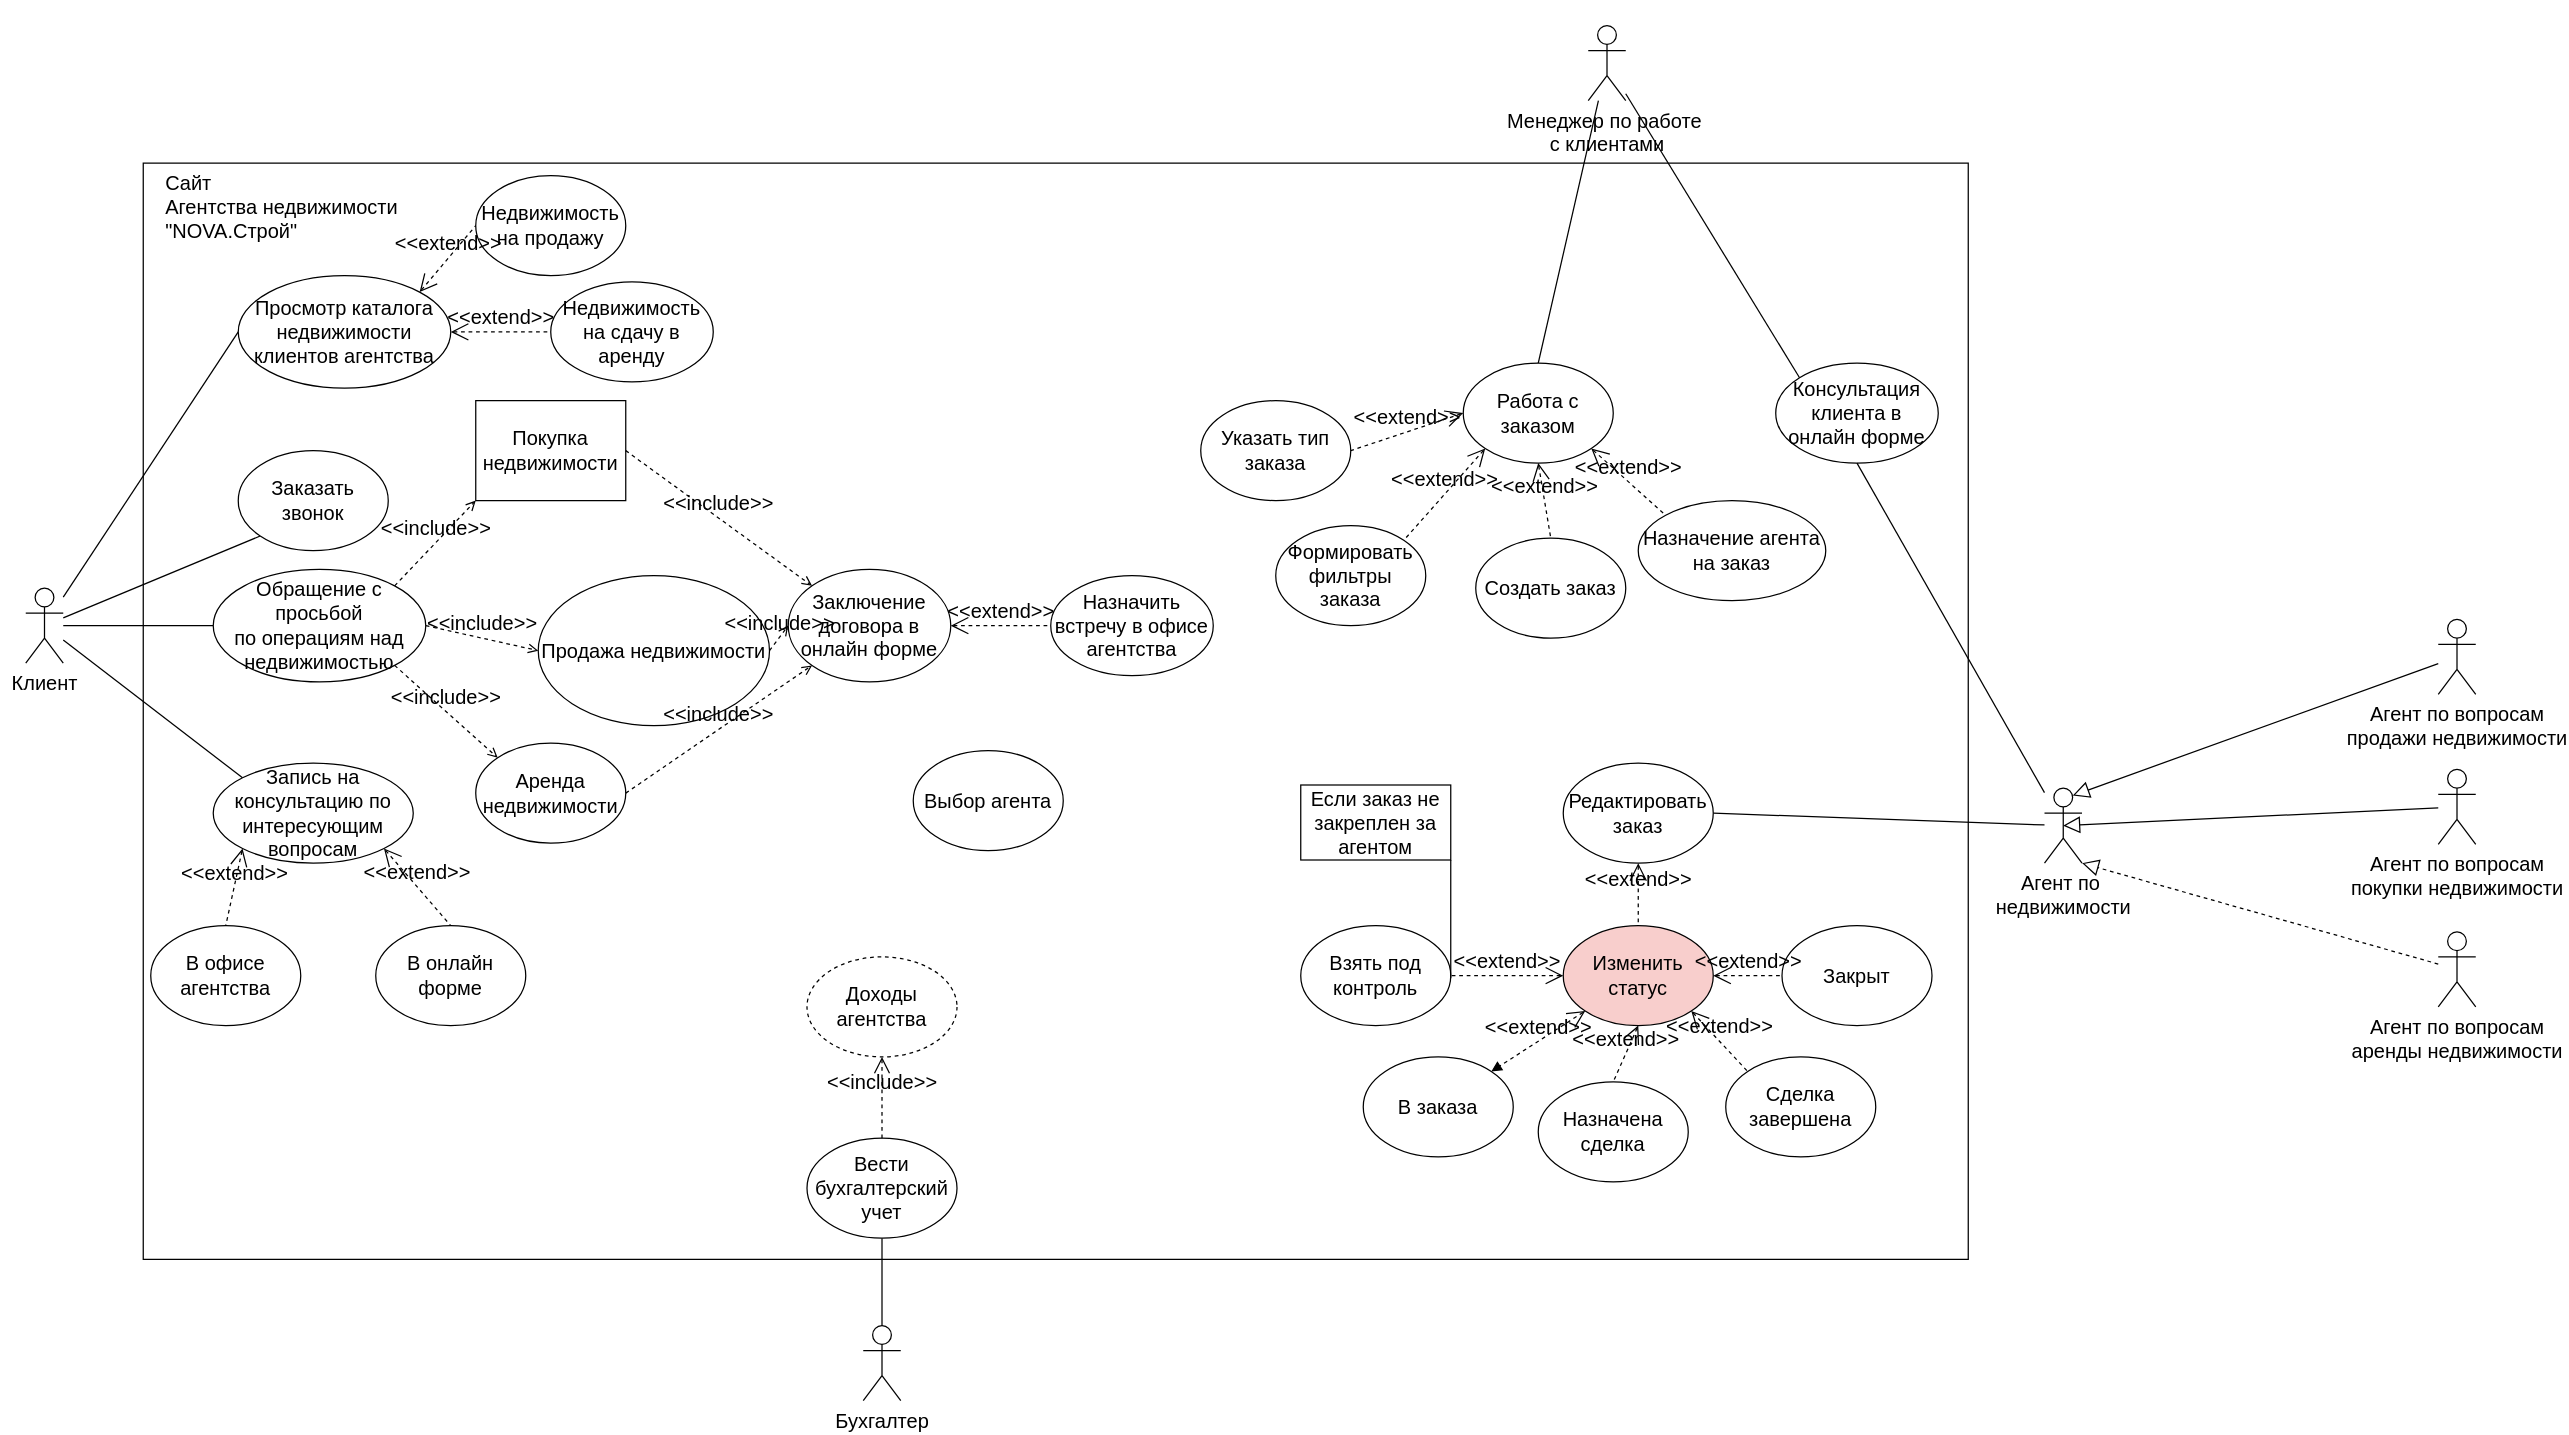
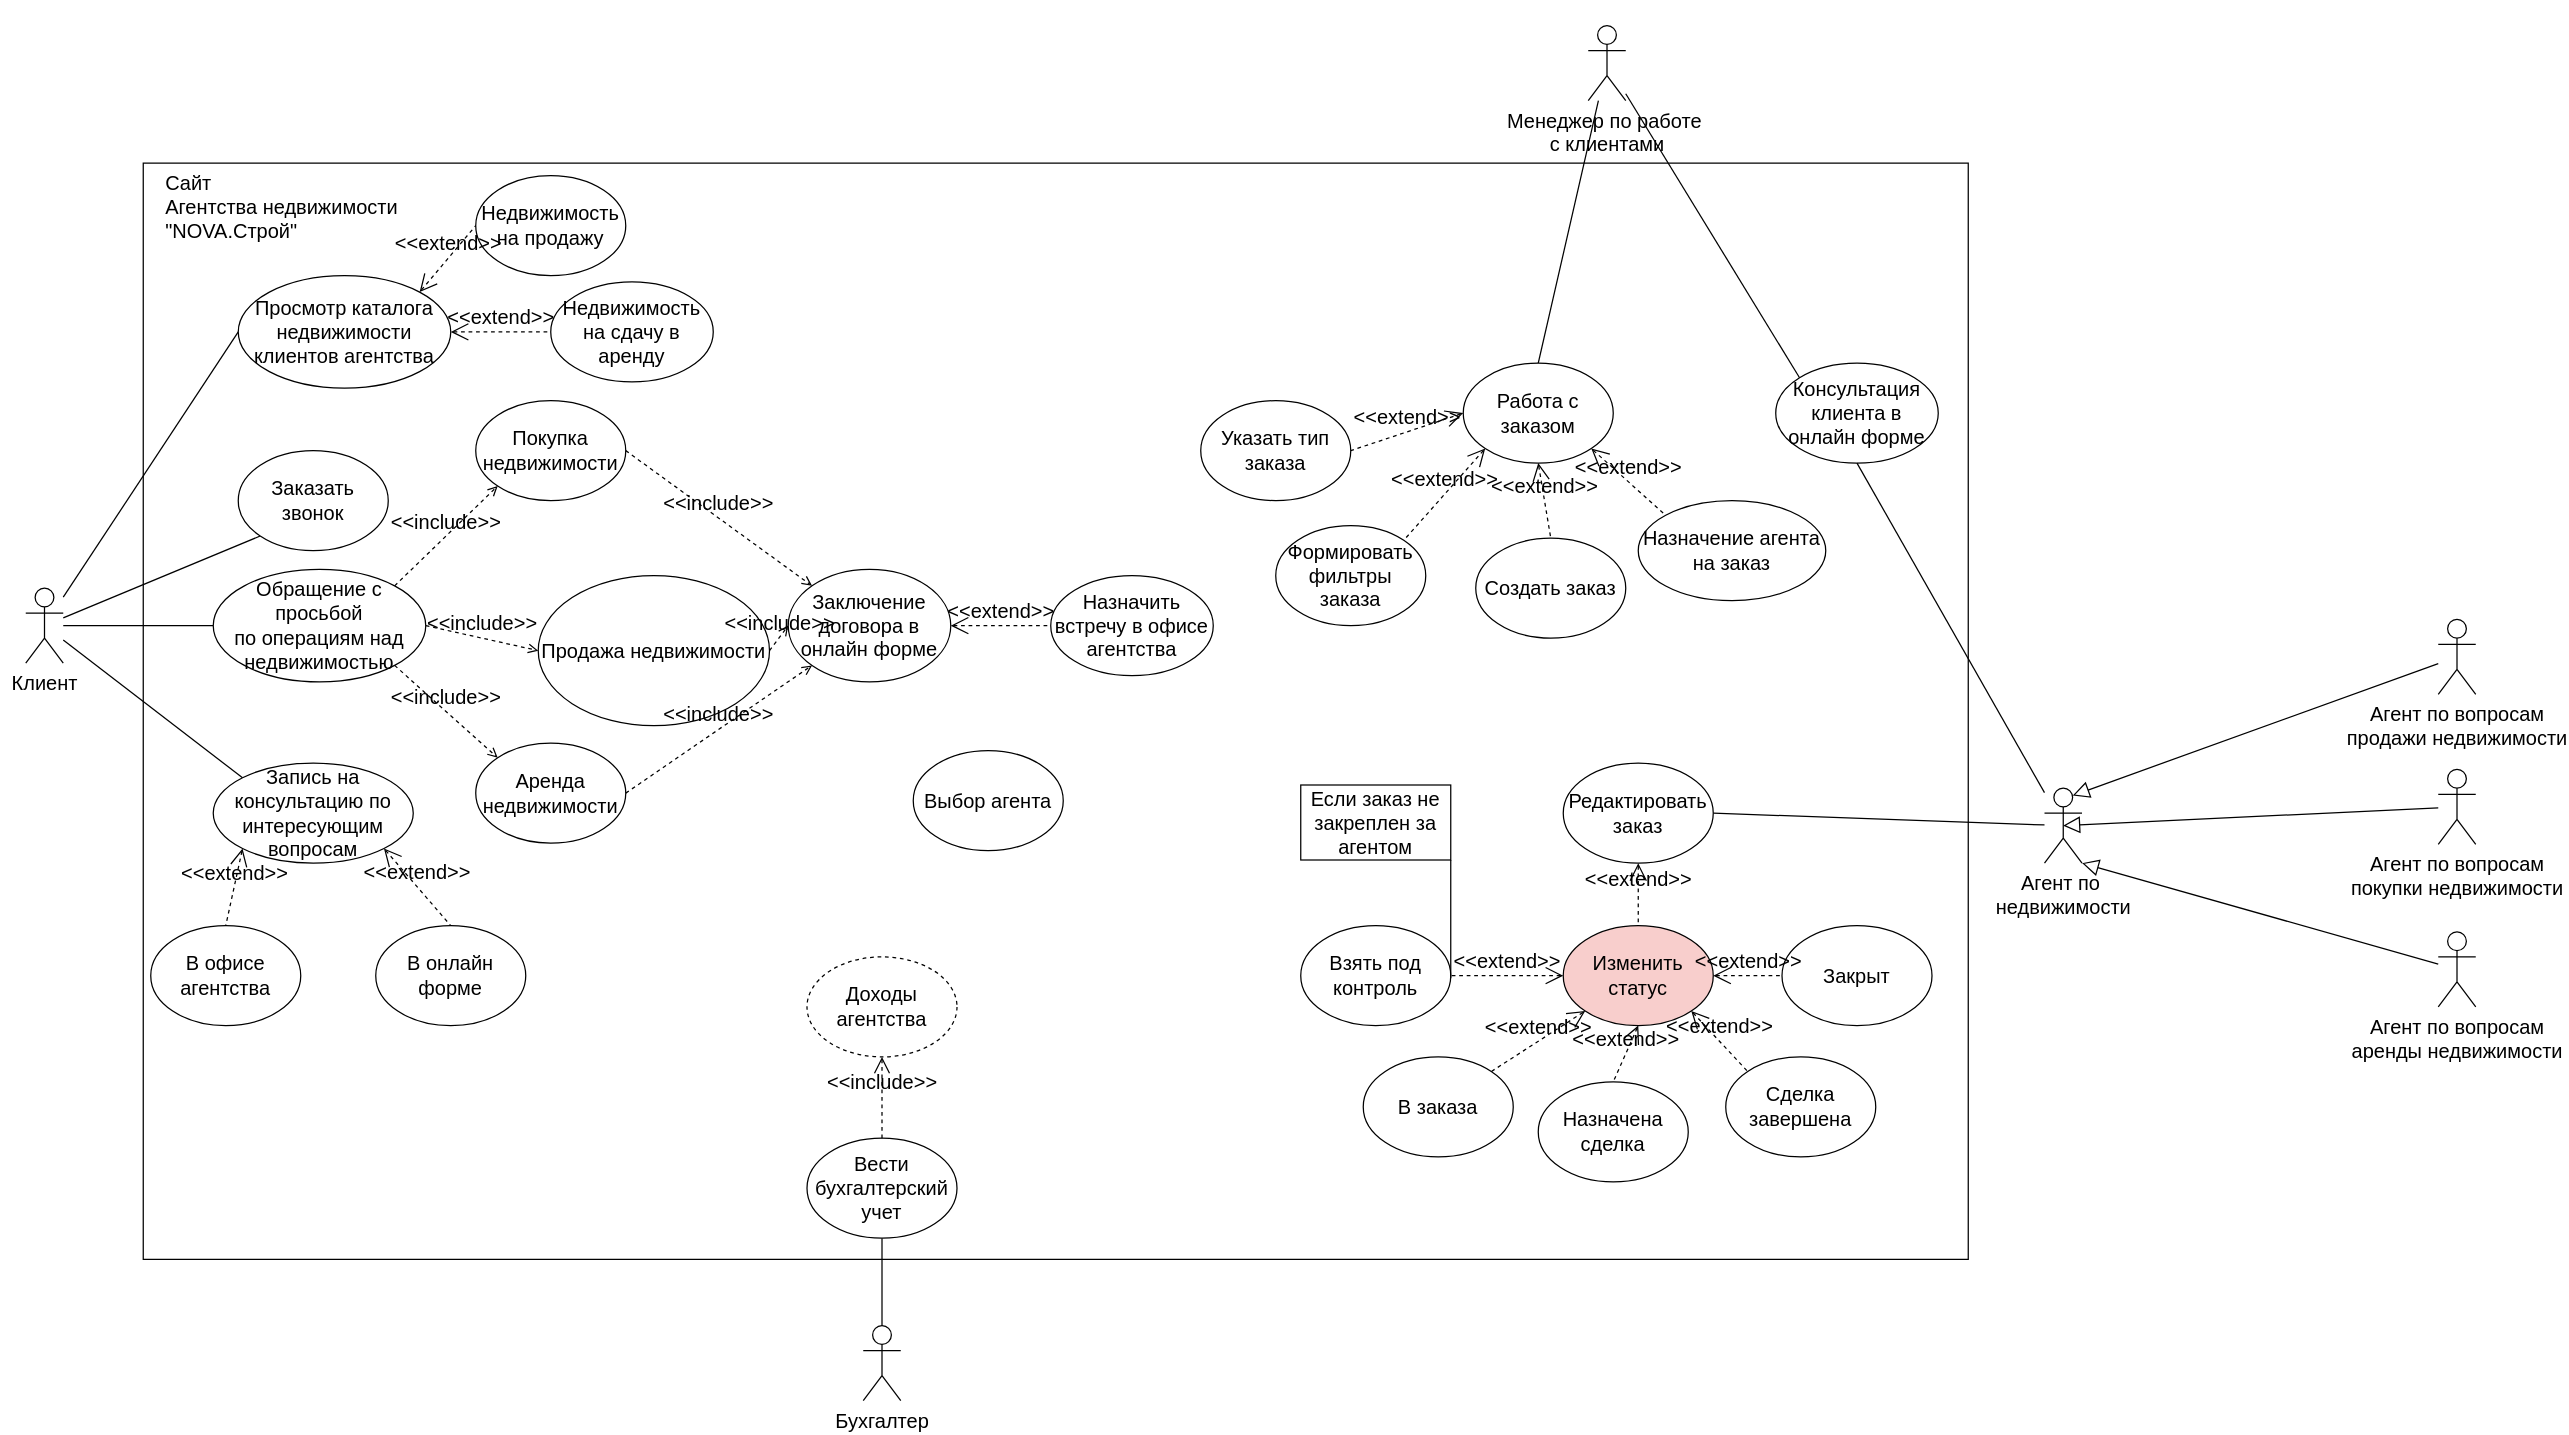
(551, 451) -> (551, 451)
(2266, 915) -> (2266, 915)
(1501, 1065) -> (1497, 1068)
